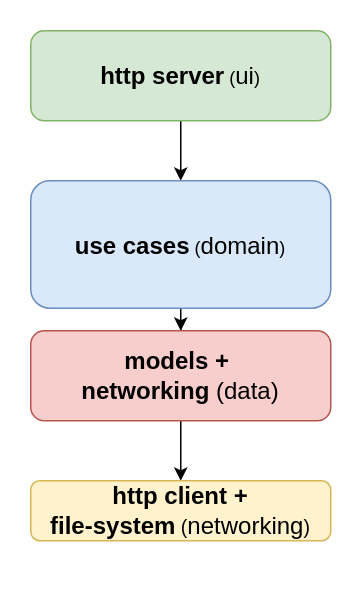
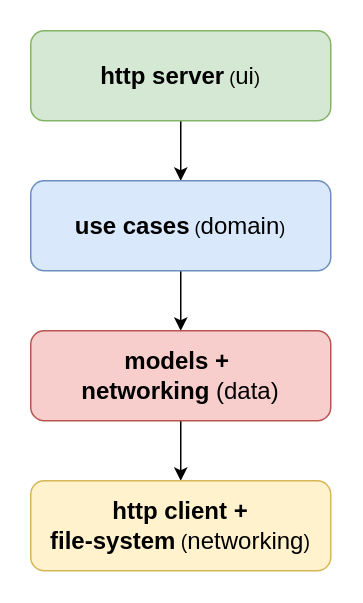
(181, 245) -> (181, 226)
(181, 511) -> (181, 526)
